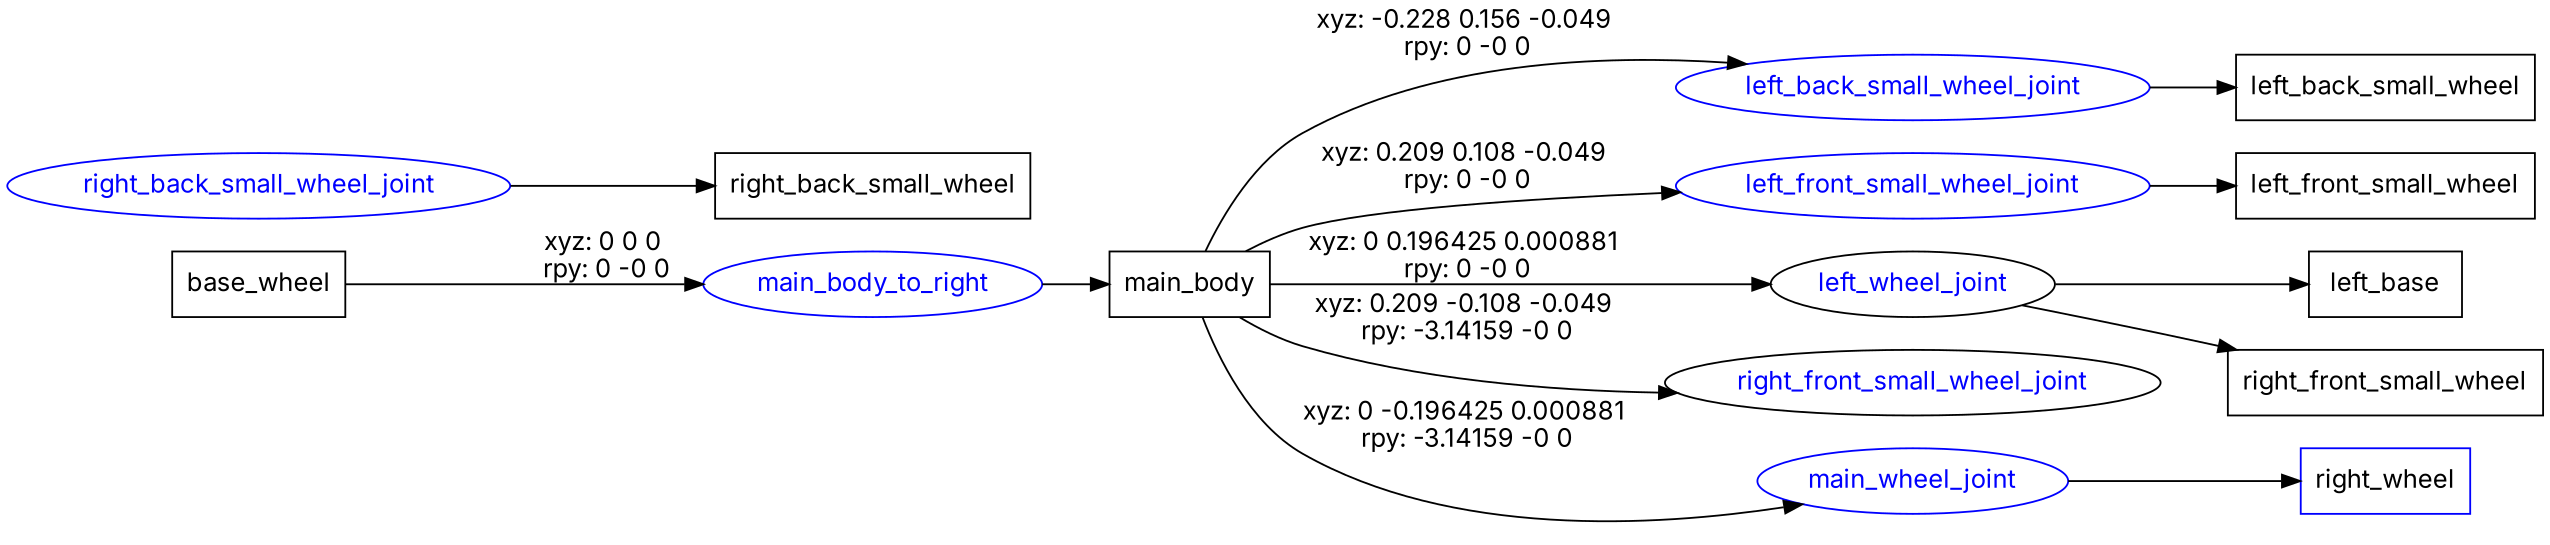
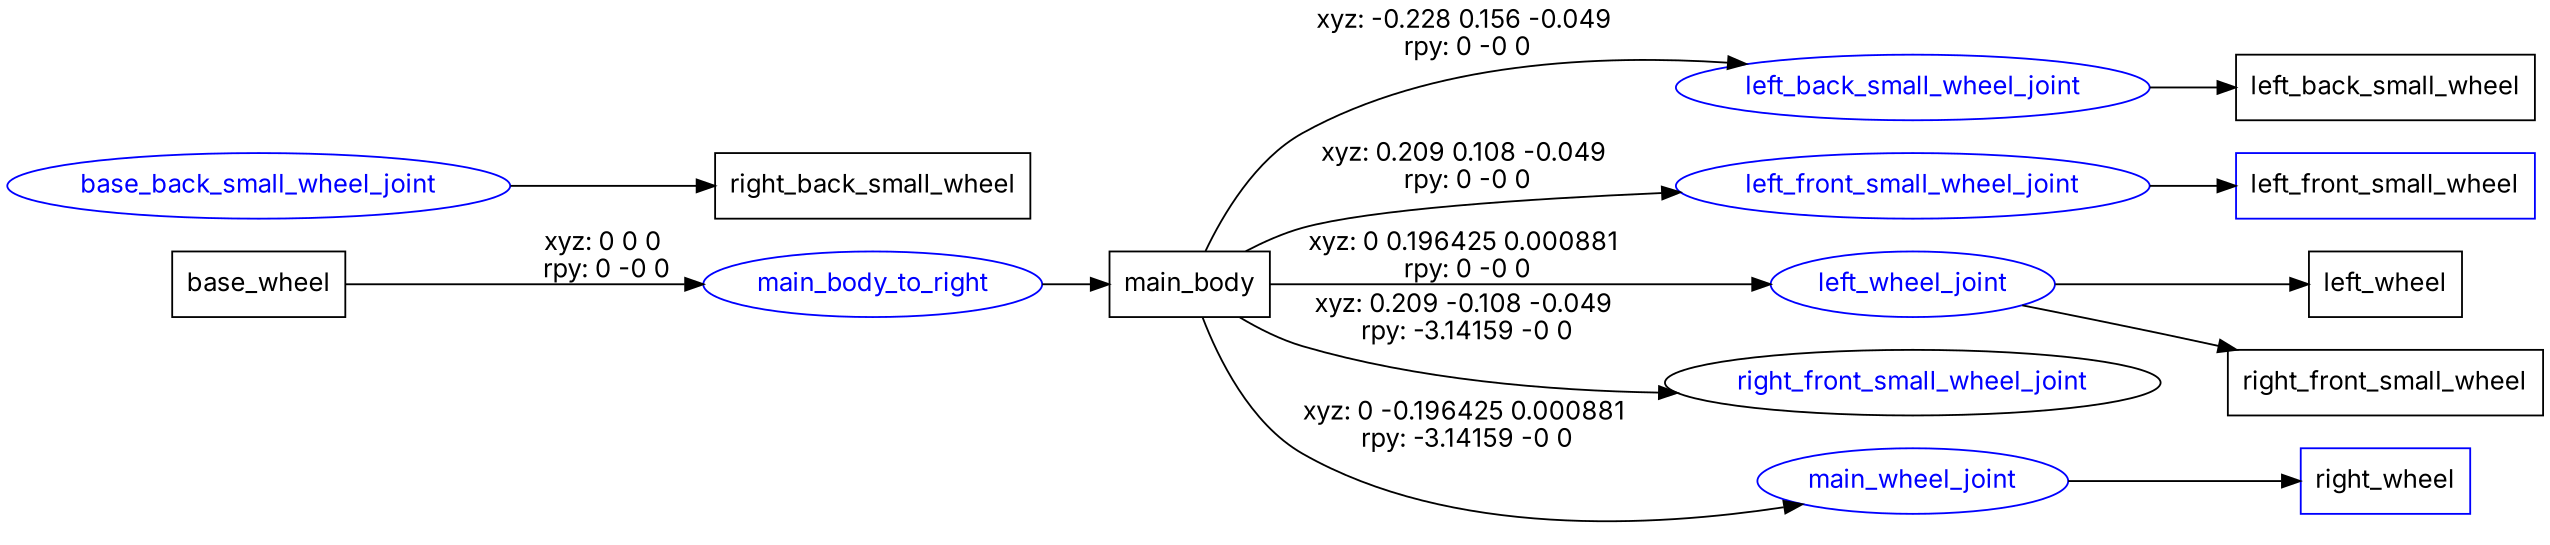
(259, 186) -> (259, 186)
(2385, 186) -> (2385, 186)
(1913, 284) -> (1913, 284)
(2385, 284) -> (2385, 284)
